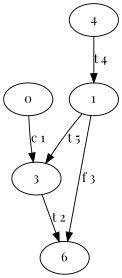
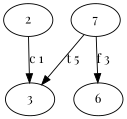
(94, 20) -> none
(28, 99) -> (28, 20)
(94, 99) -> (96, 20)
(49, 214) -> none
